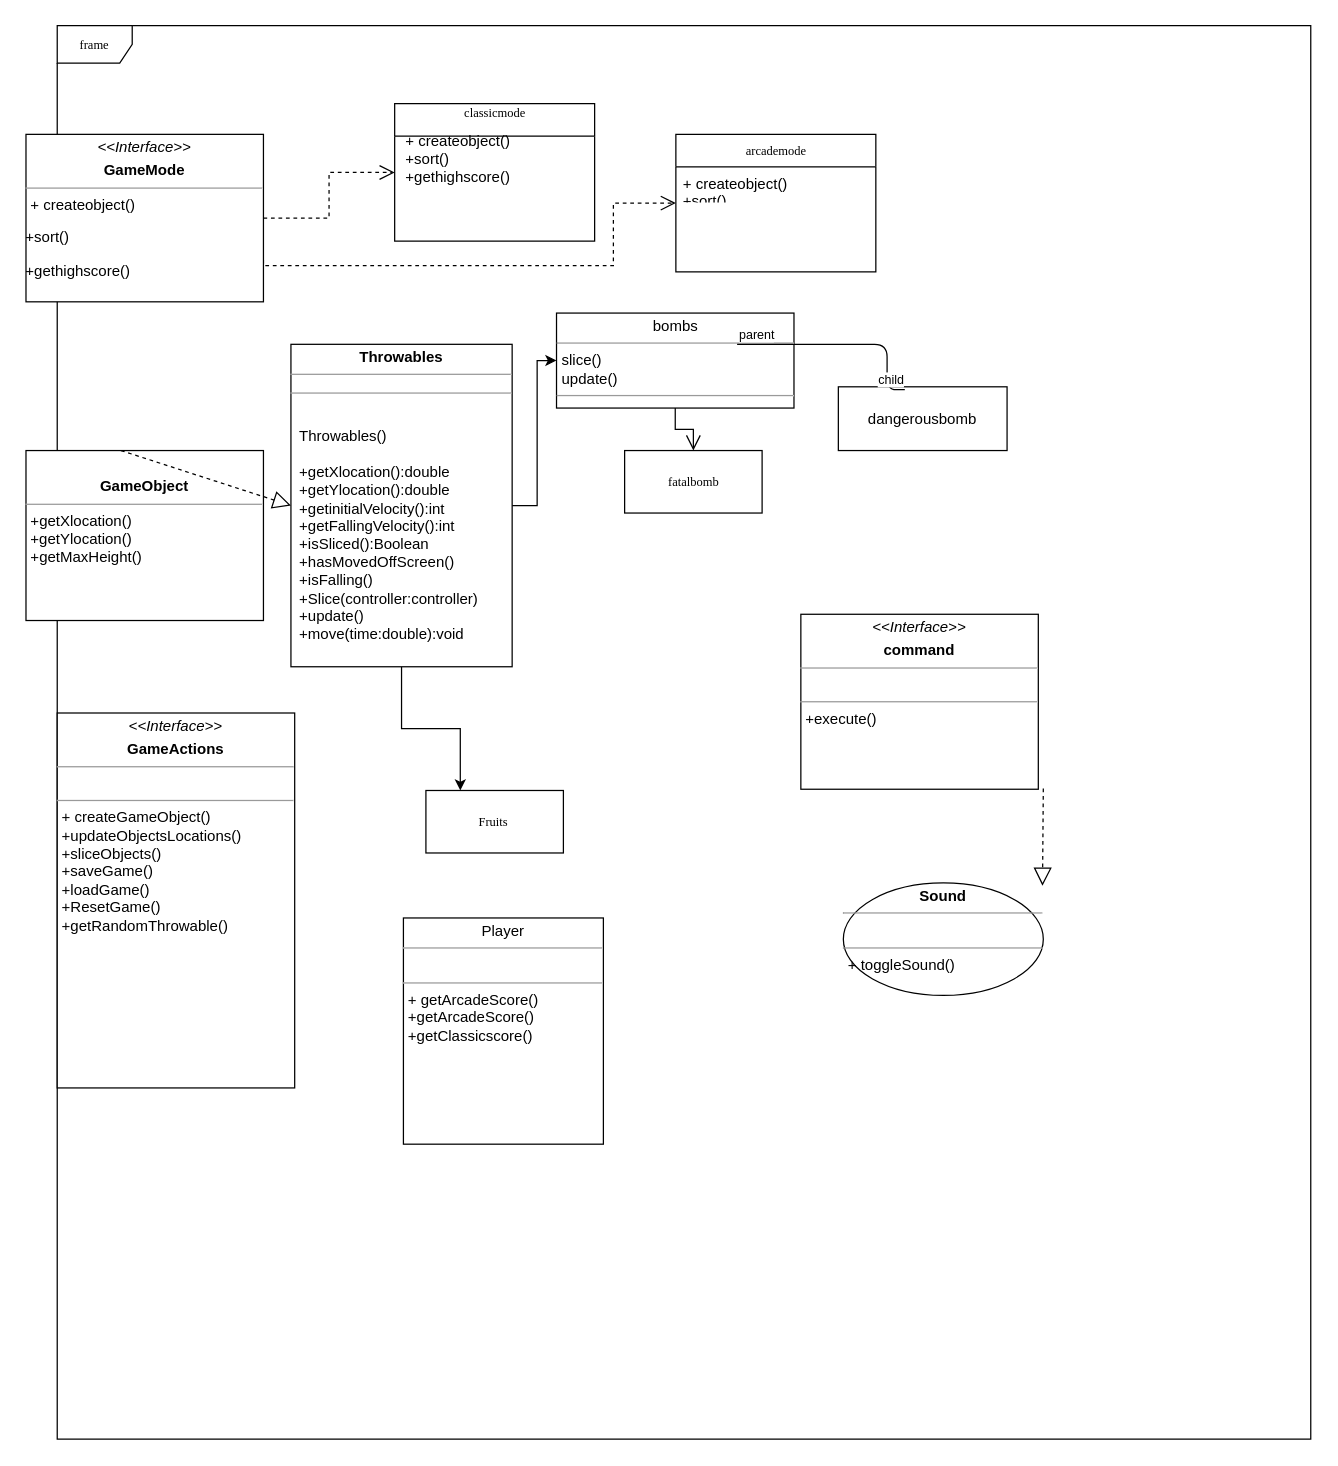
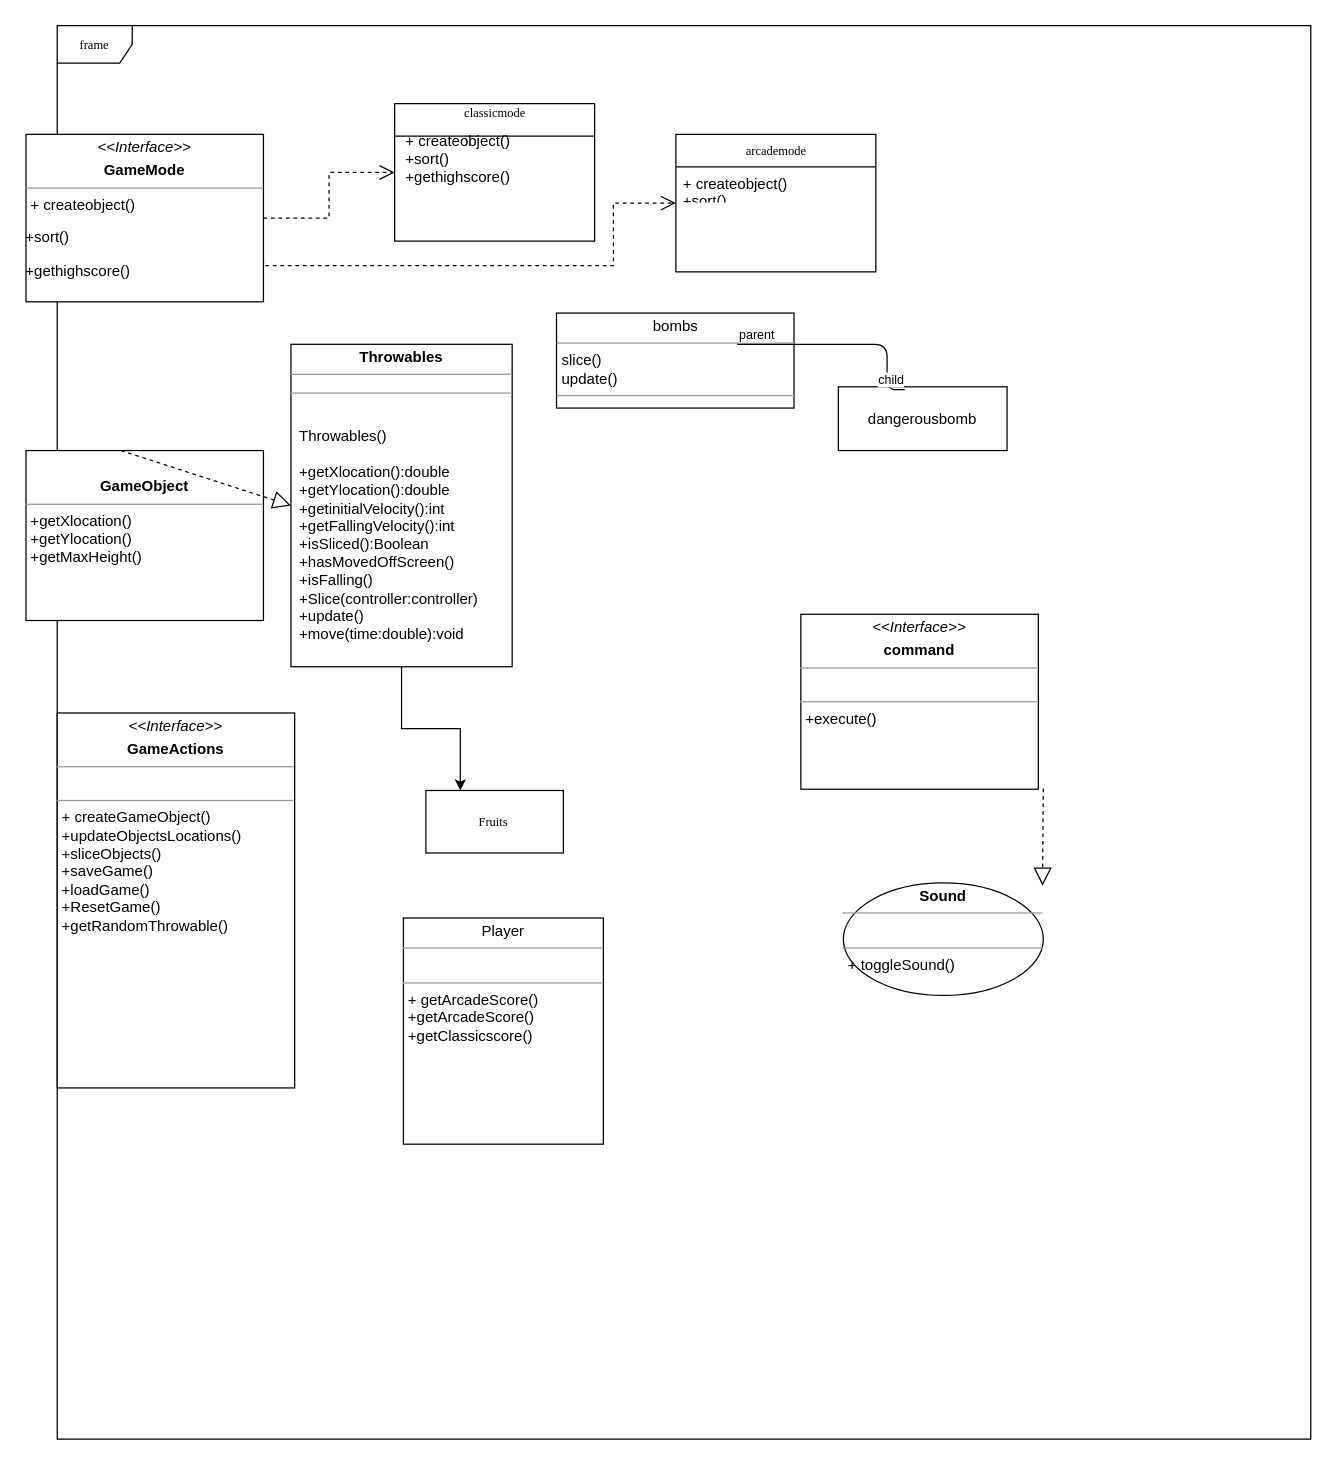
(682, 429) -> none
(537, 441) -> none
(693, 482) -> none
